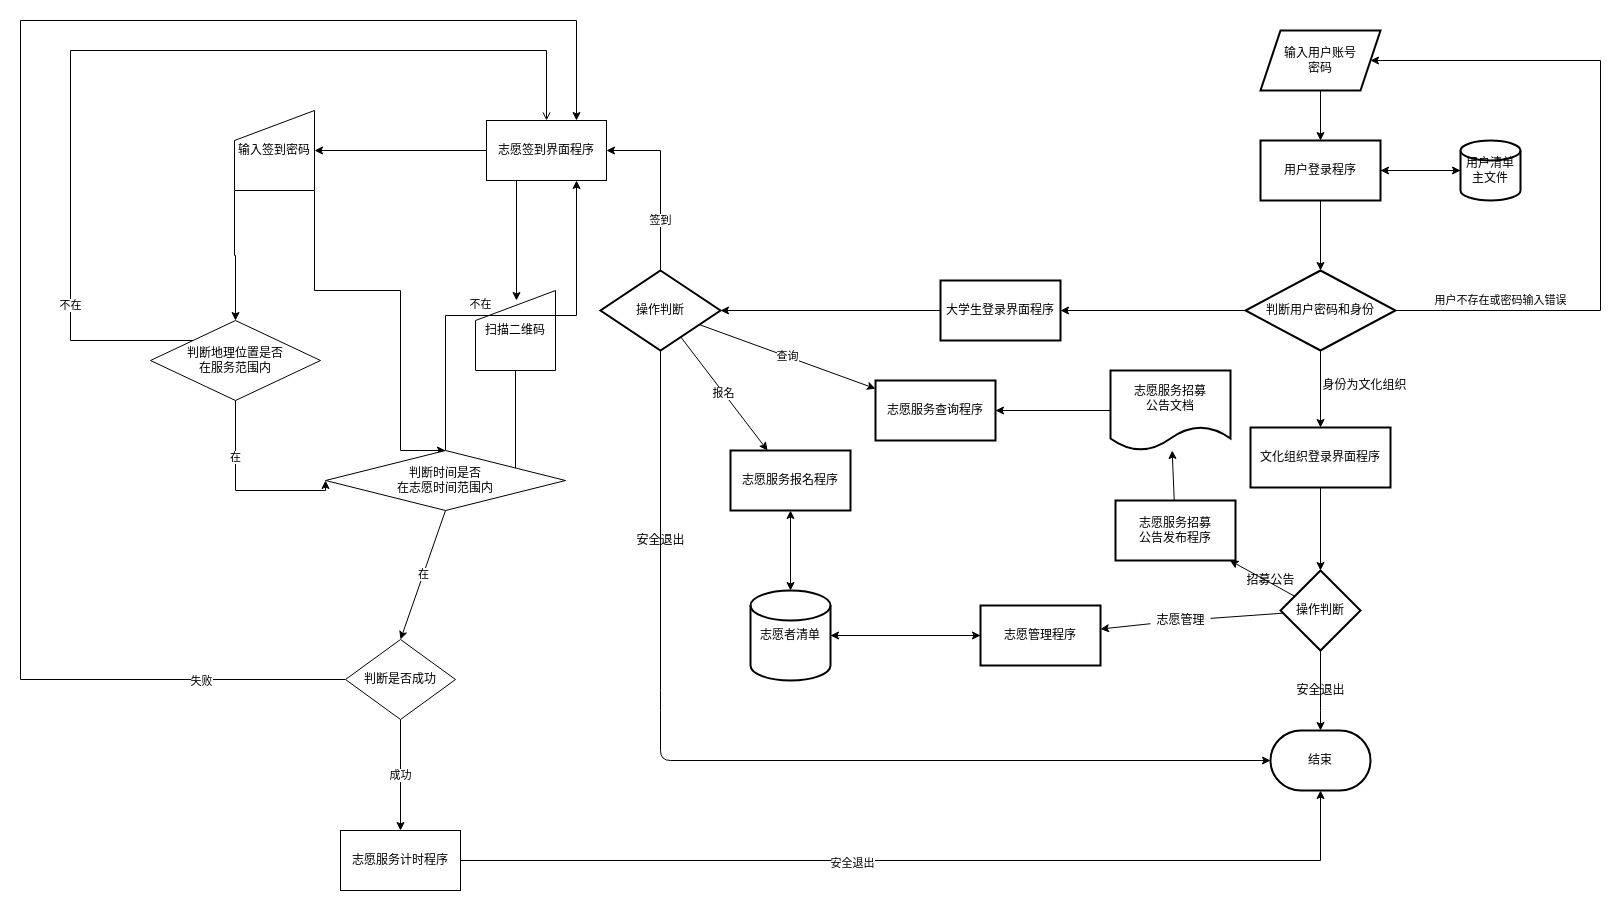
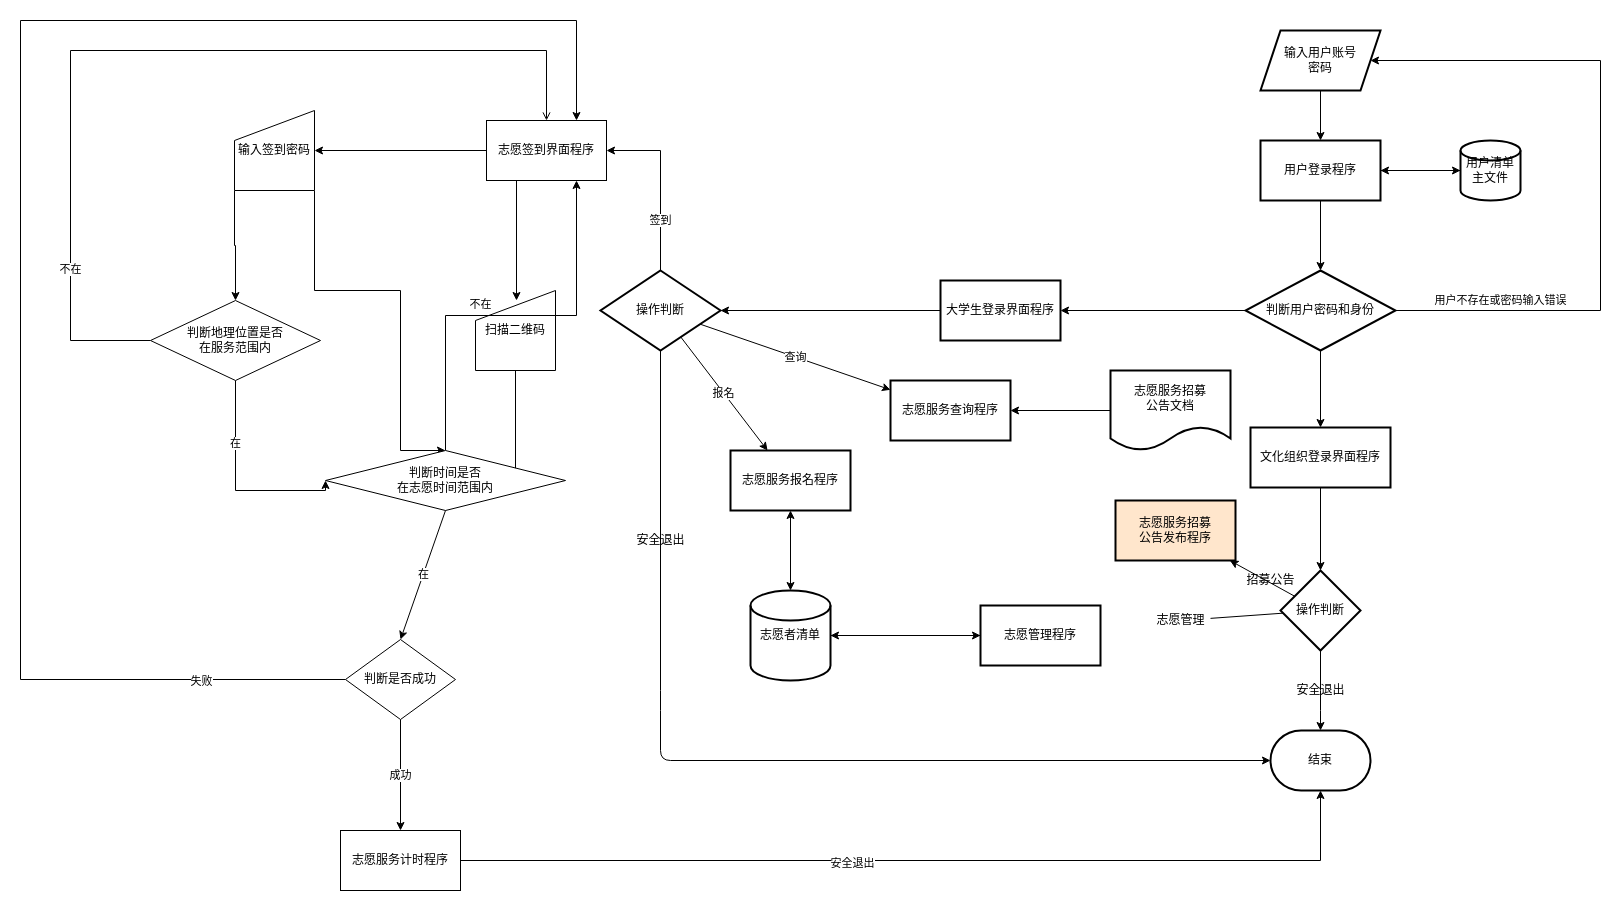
(236, 361) -> (236, 341)
(1365, 386) -> none
(936, 411) -> (951, 411)
(1173, 479) -> none
(1176, 531) -> (1176, 531)
(1129, 626) -> none
